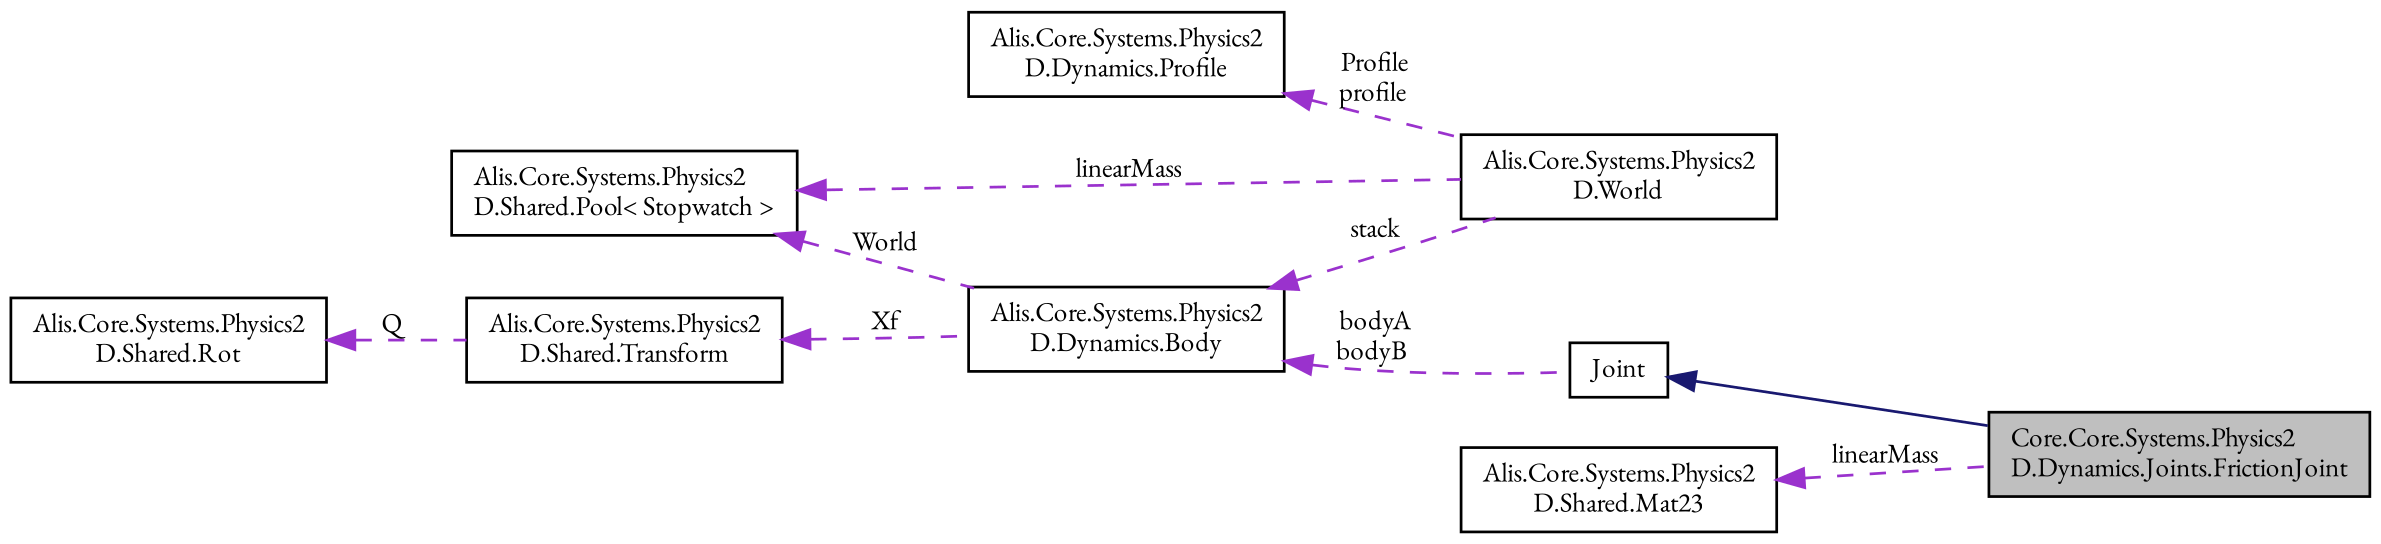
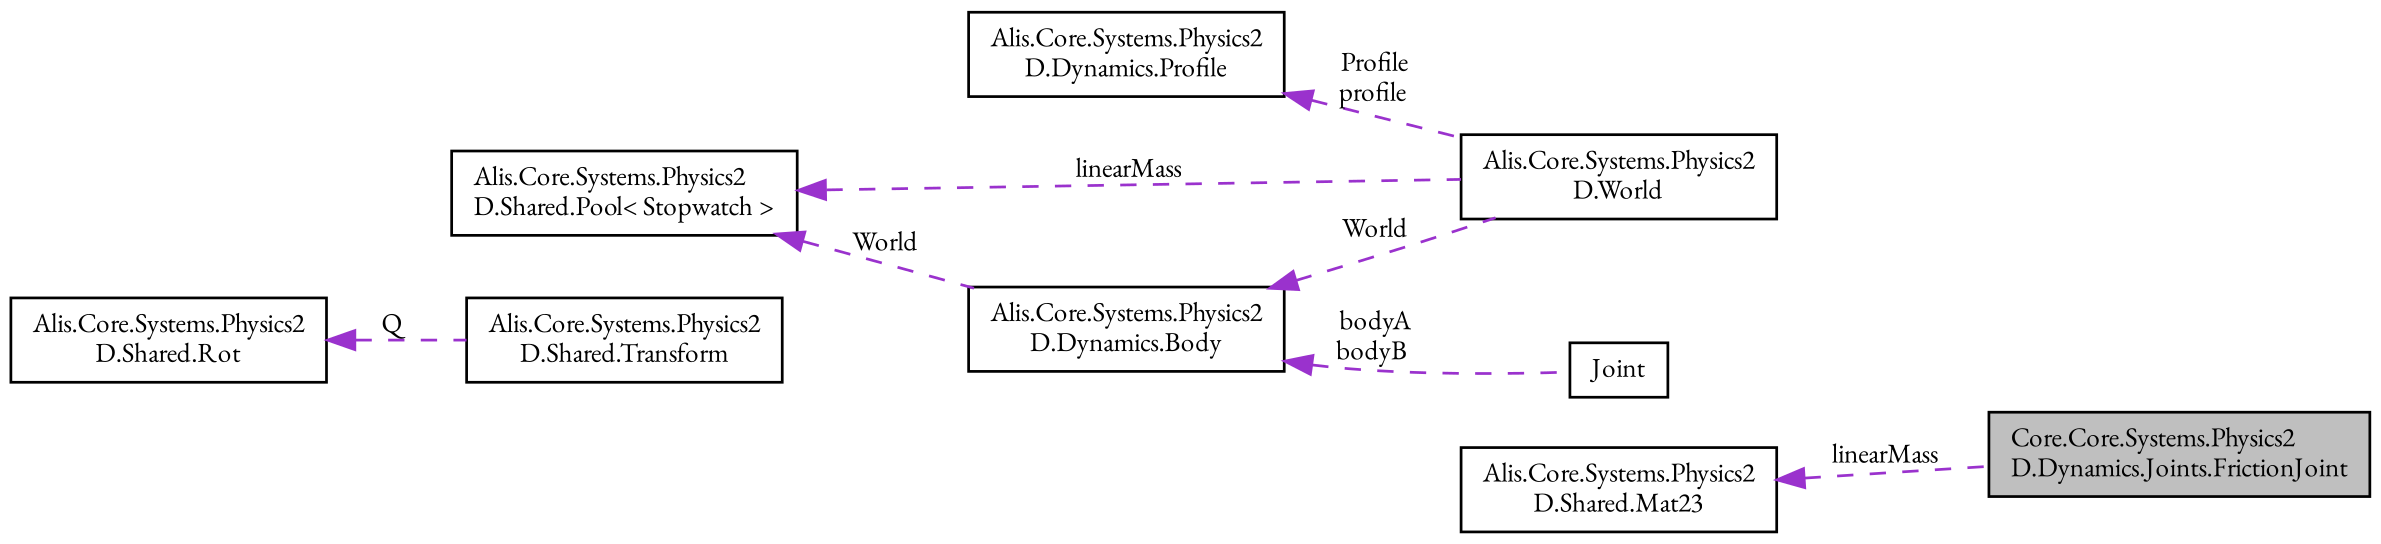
(1373, 230) -> (1373, 230)
(889, 338) -> none
(1841, 403) -> none
